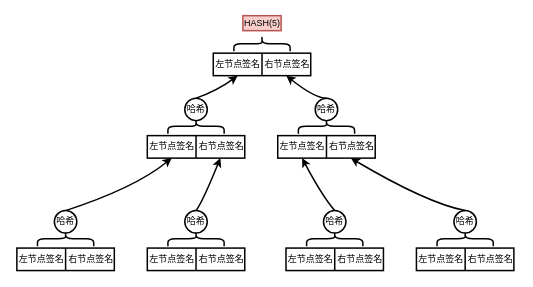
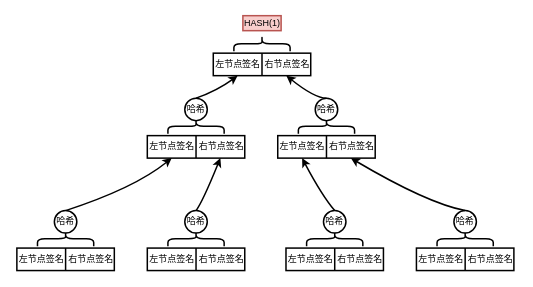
(263, 23) -> (263, 23)
